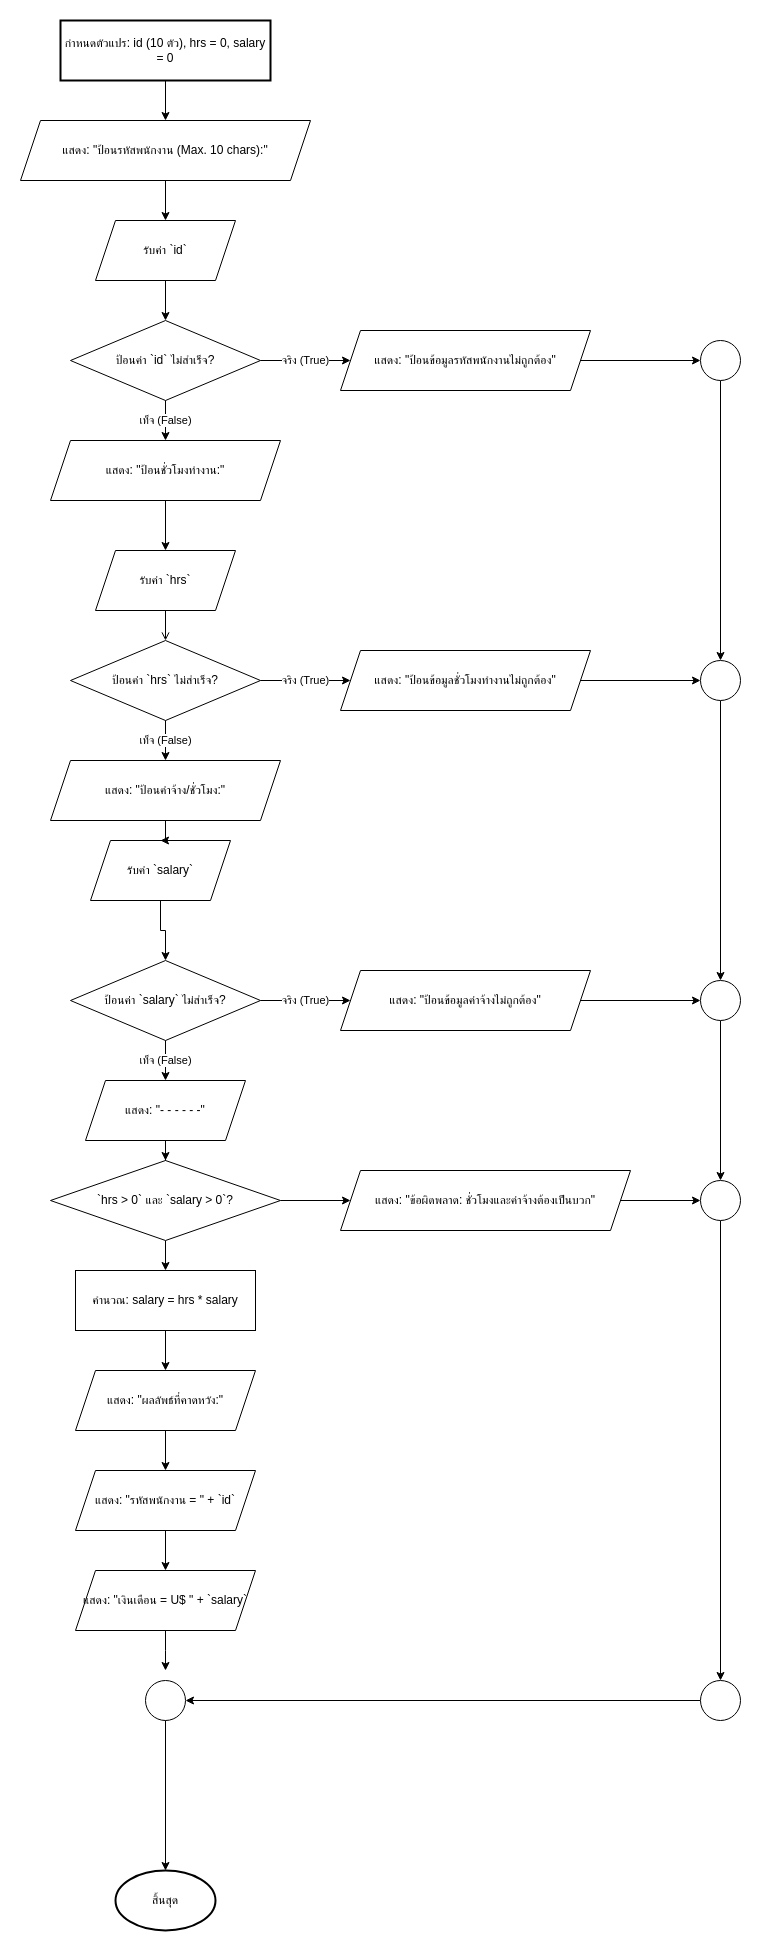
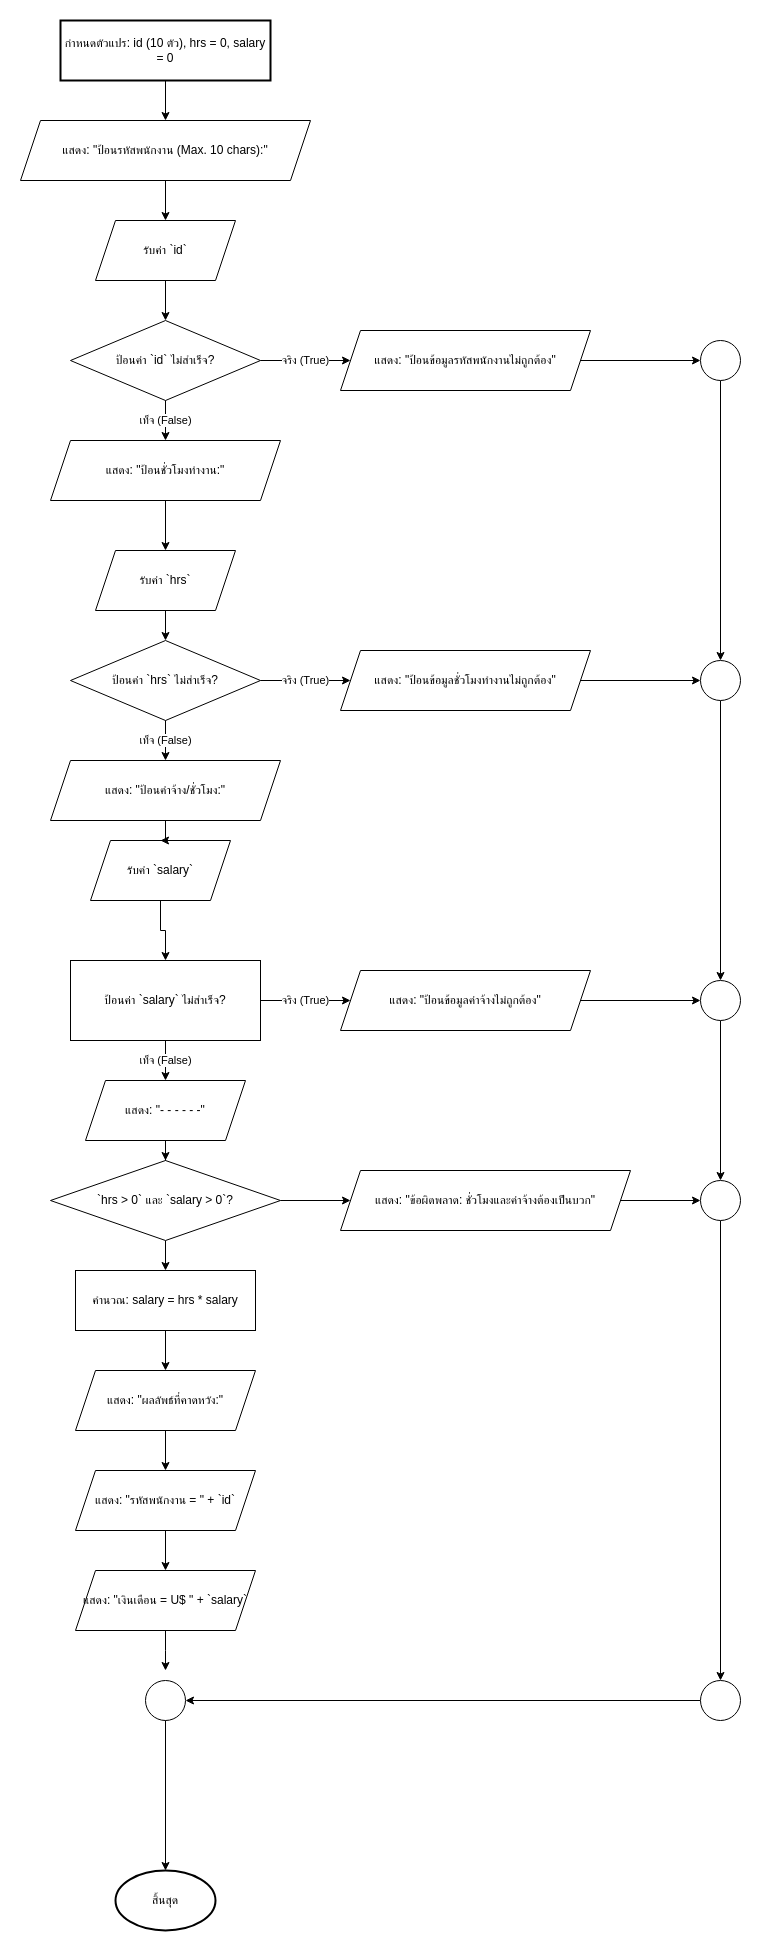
(166, 633) -> (166, 632)
(166, 1001) -> (166, 1001)
